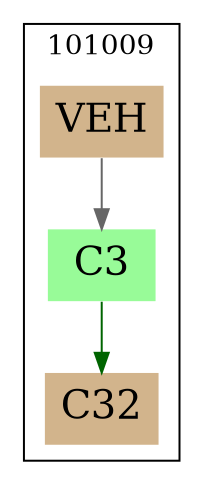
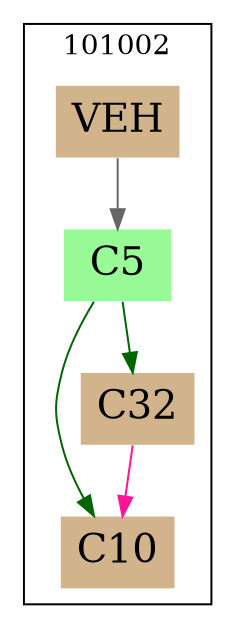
(102, 47) -> (118, 47)
(102, 265) -> (118, 265)
none -> (118, 552)
